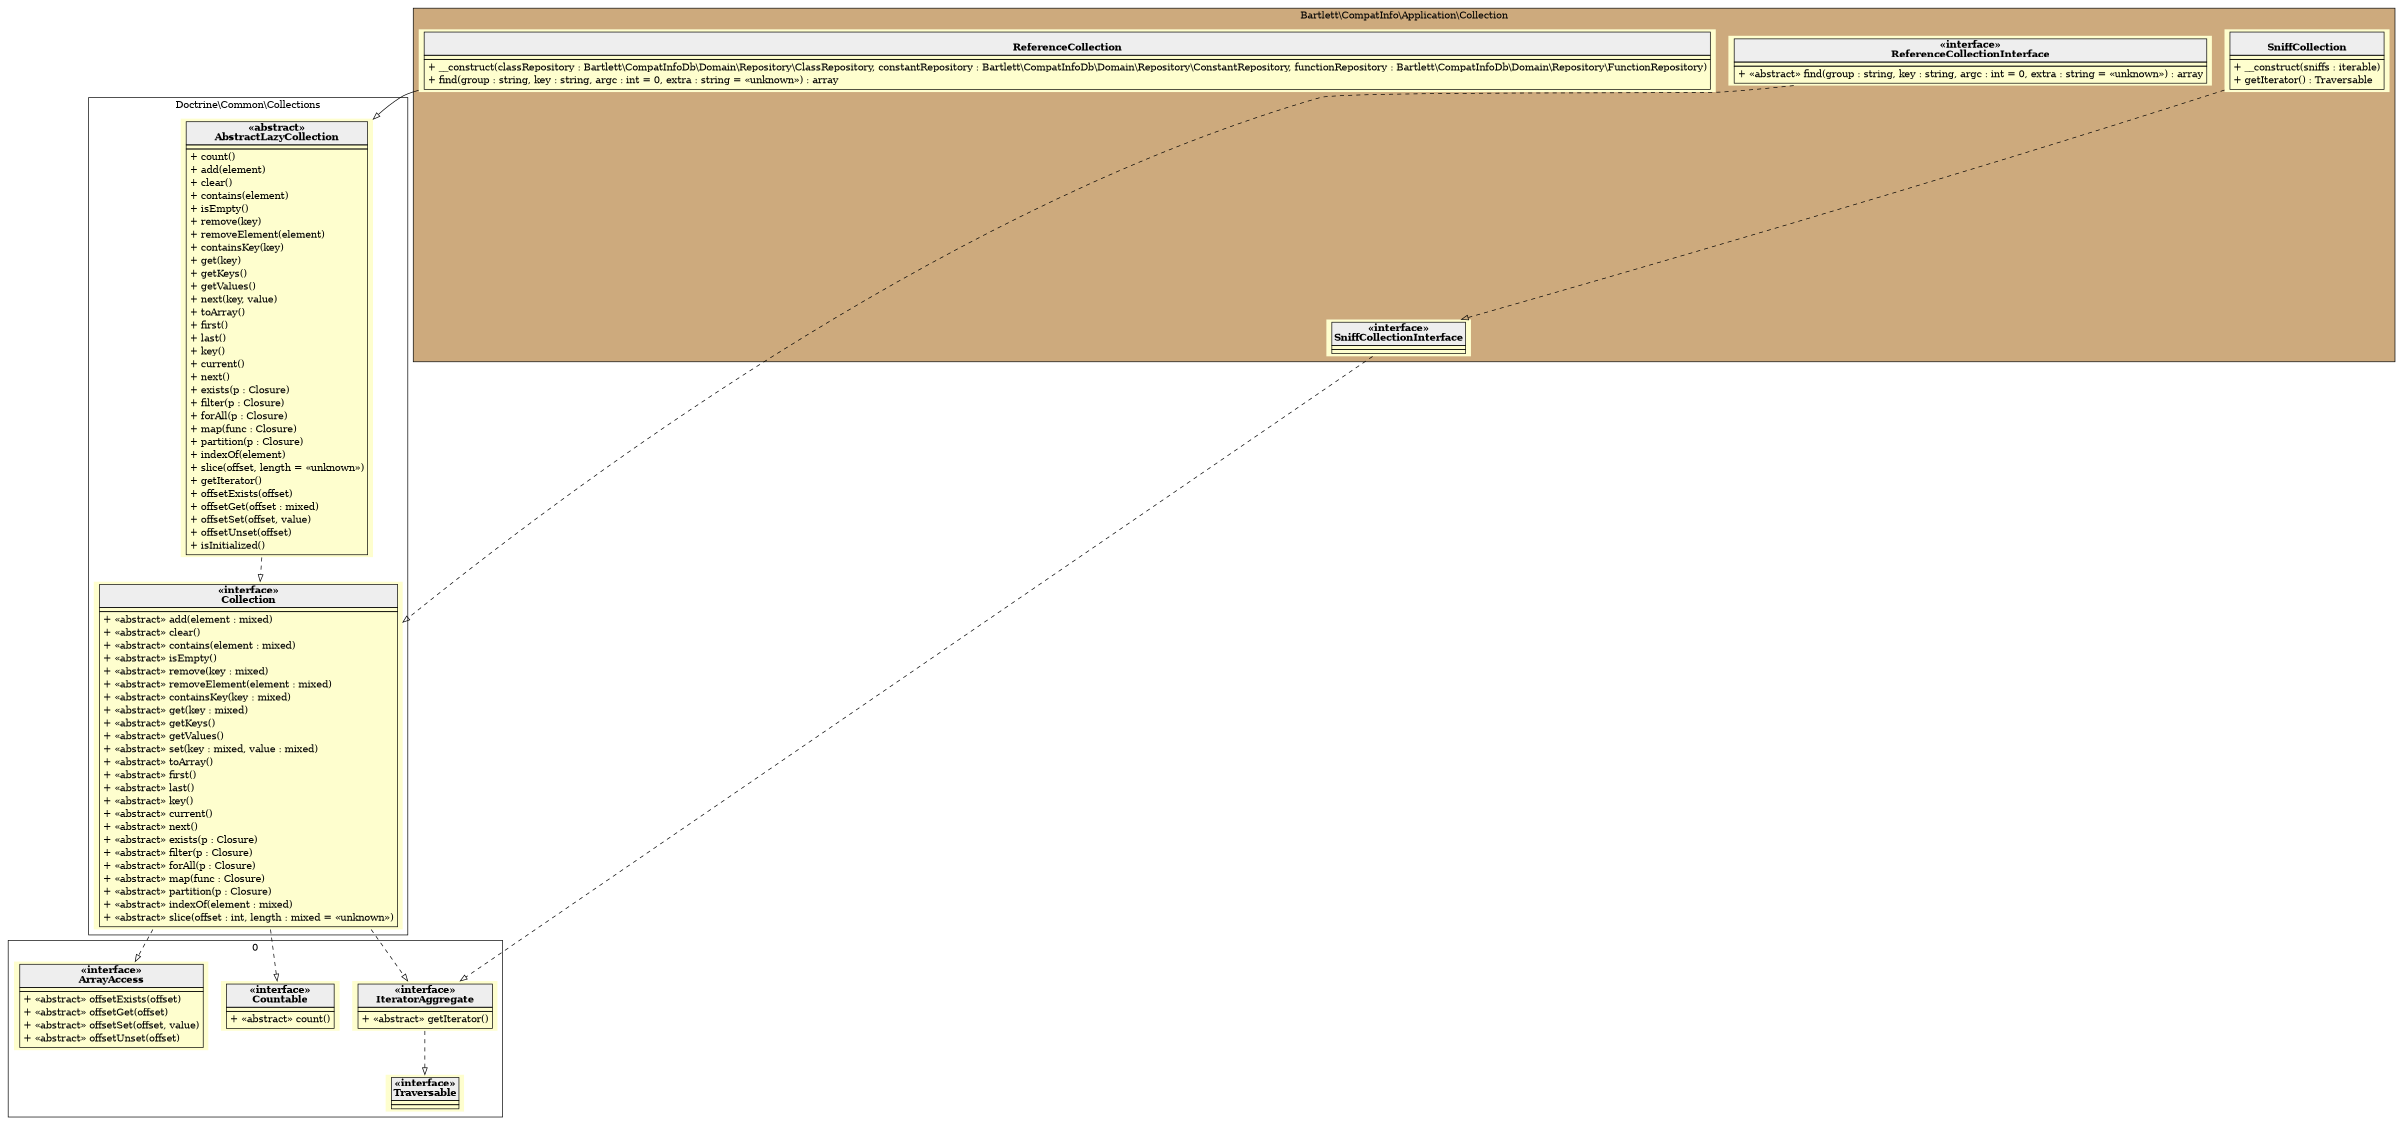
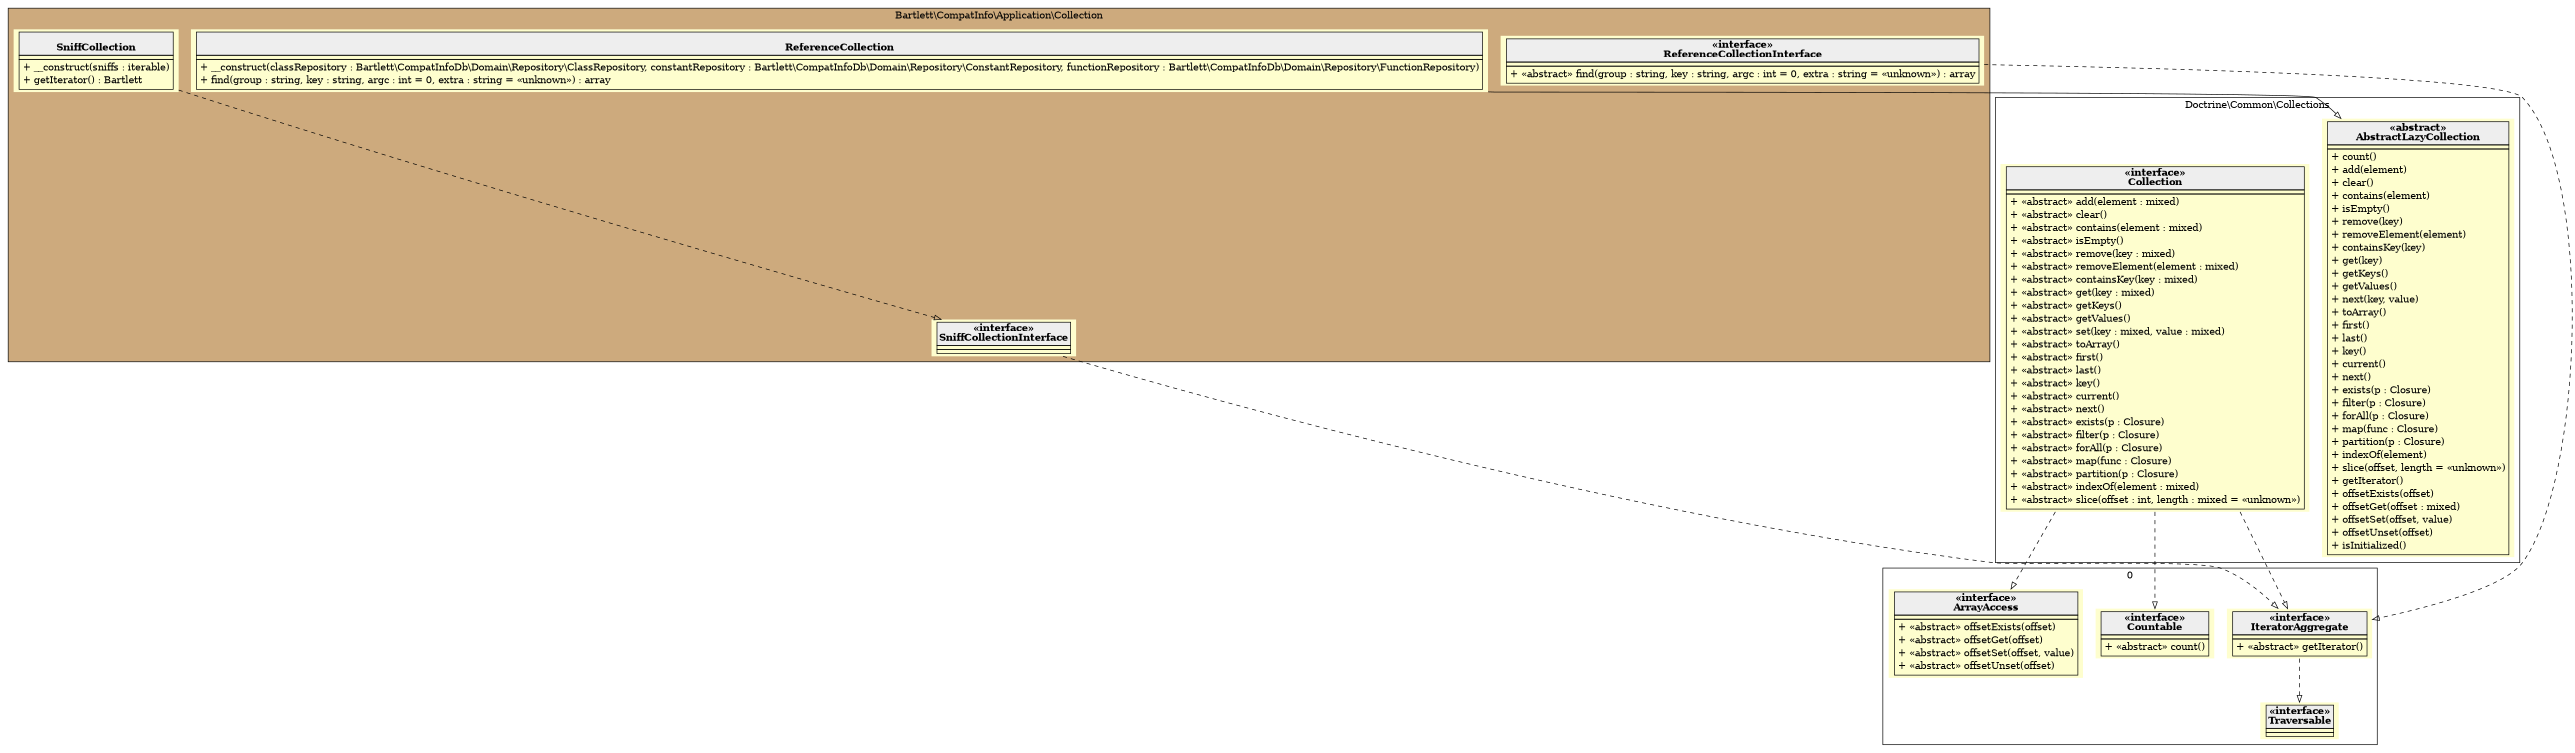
(2303, 80) -> (83, 80)
(1049, 203) -> (2547, 140)
(261, 566) -> none
